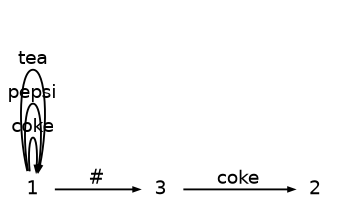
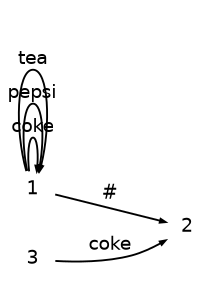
(94, 189) -> (108, 208)
